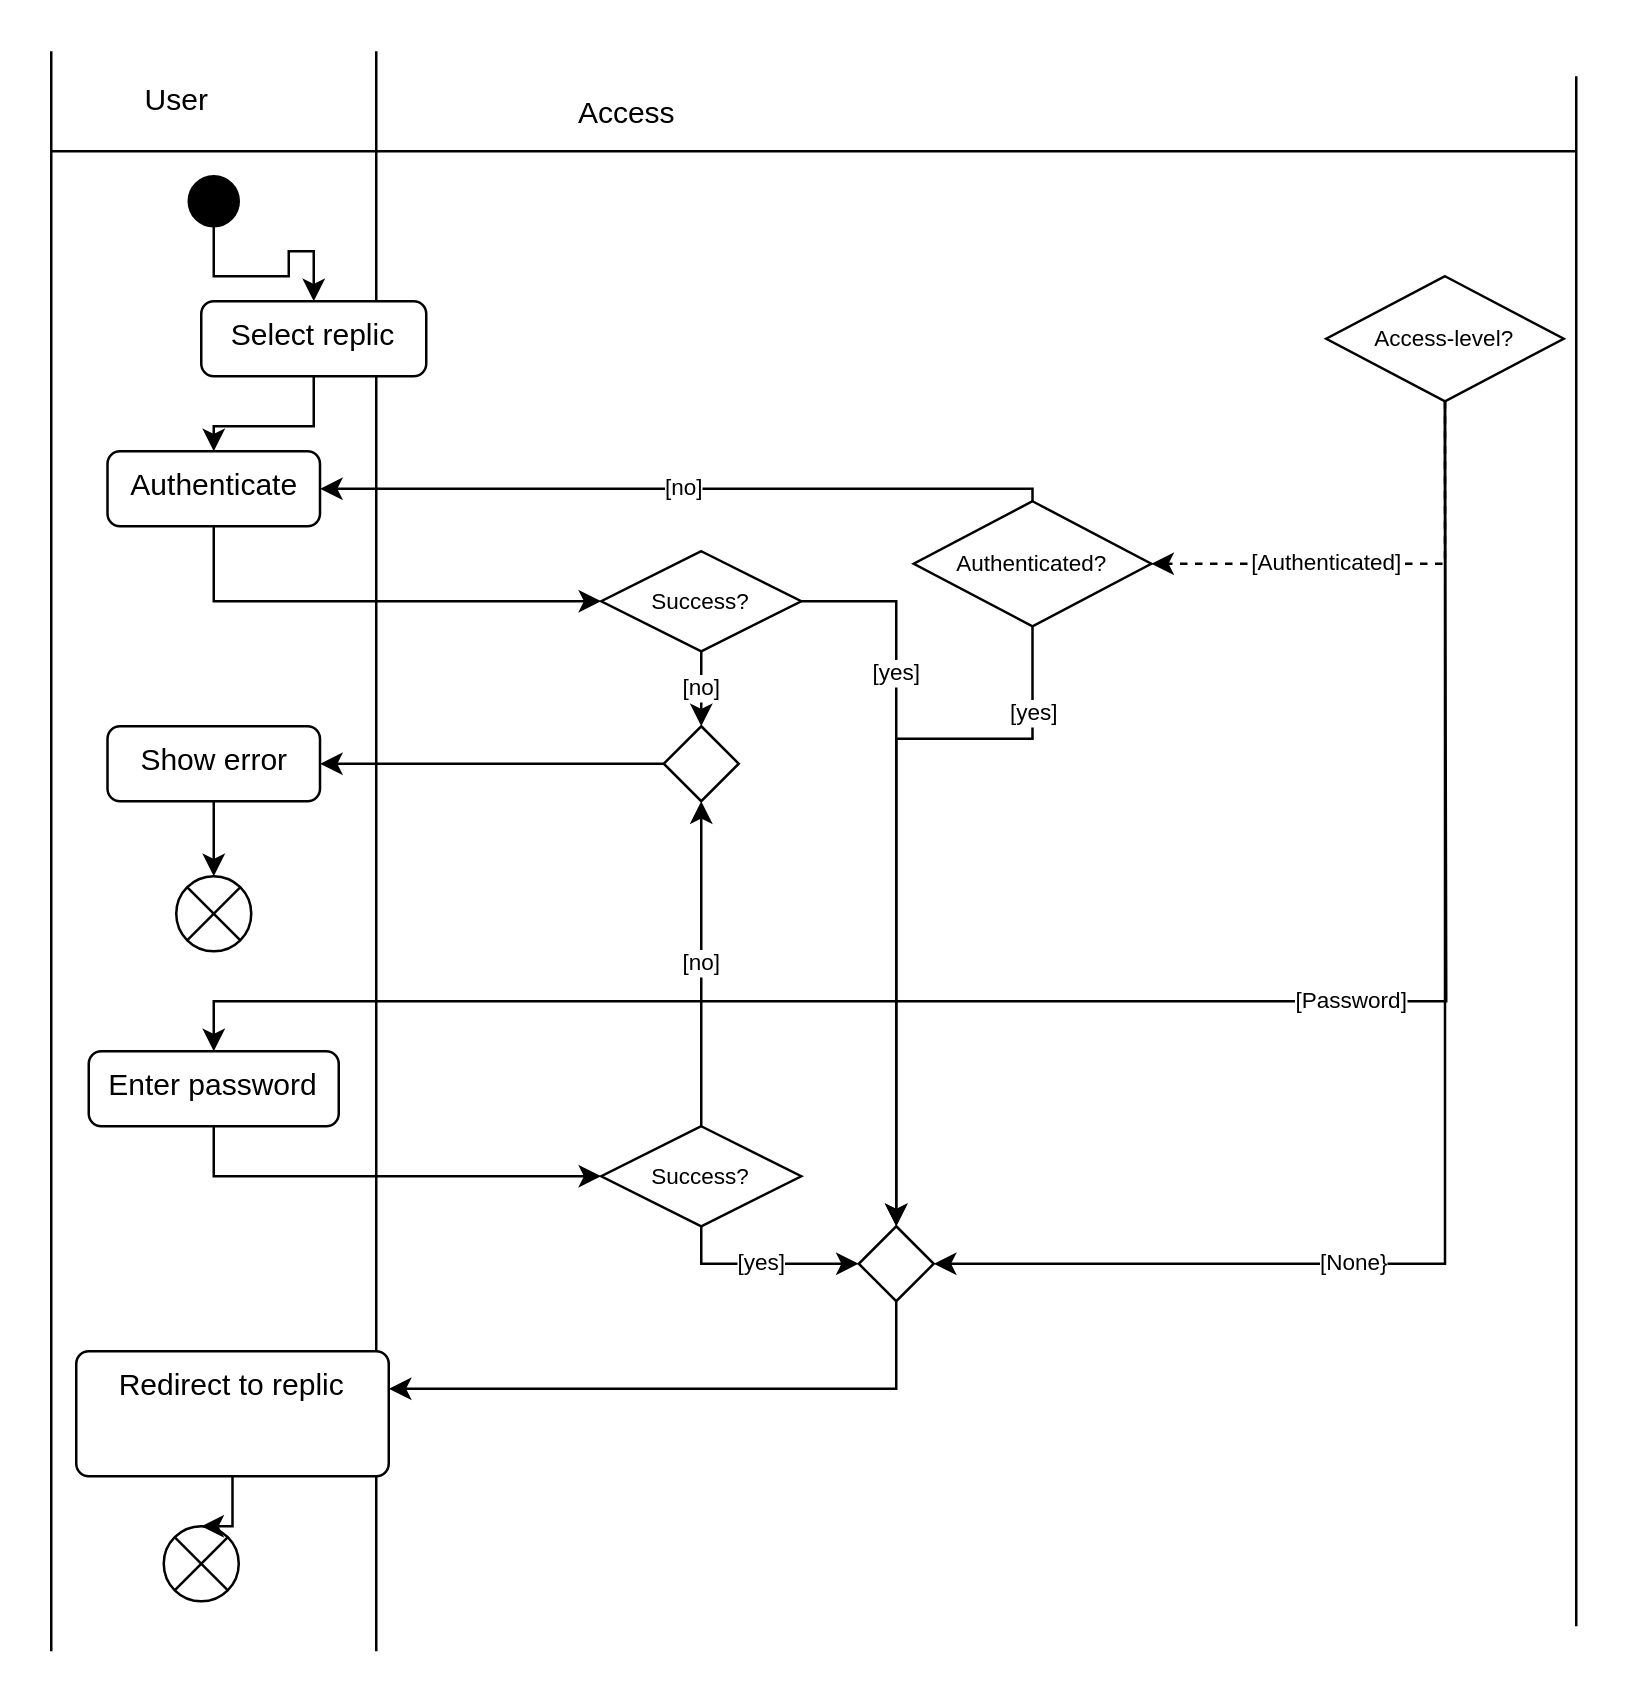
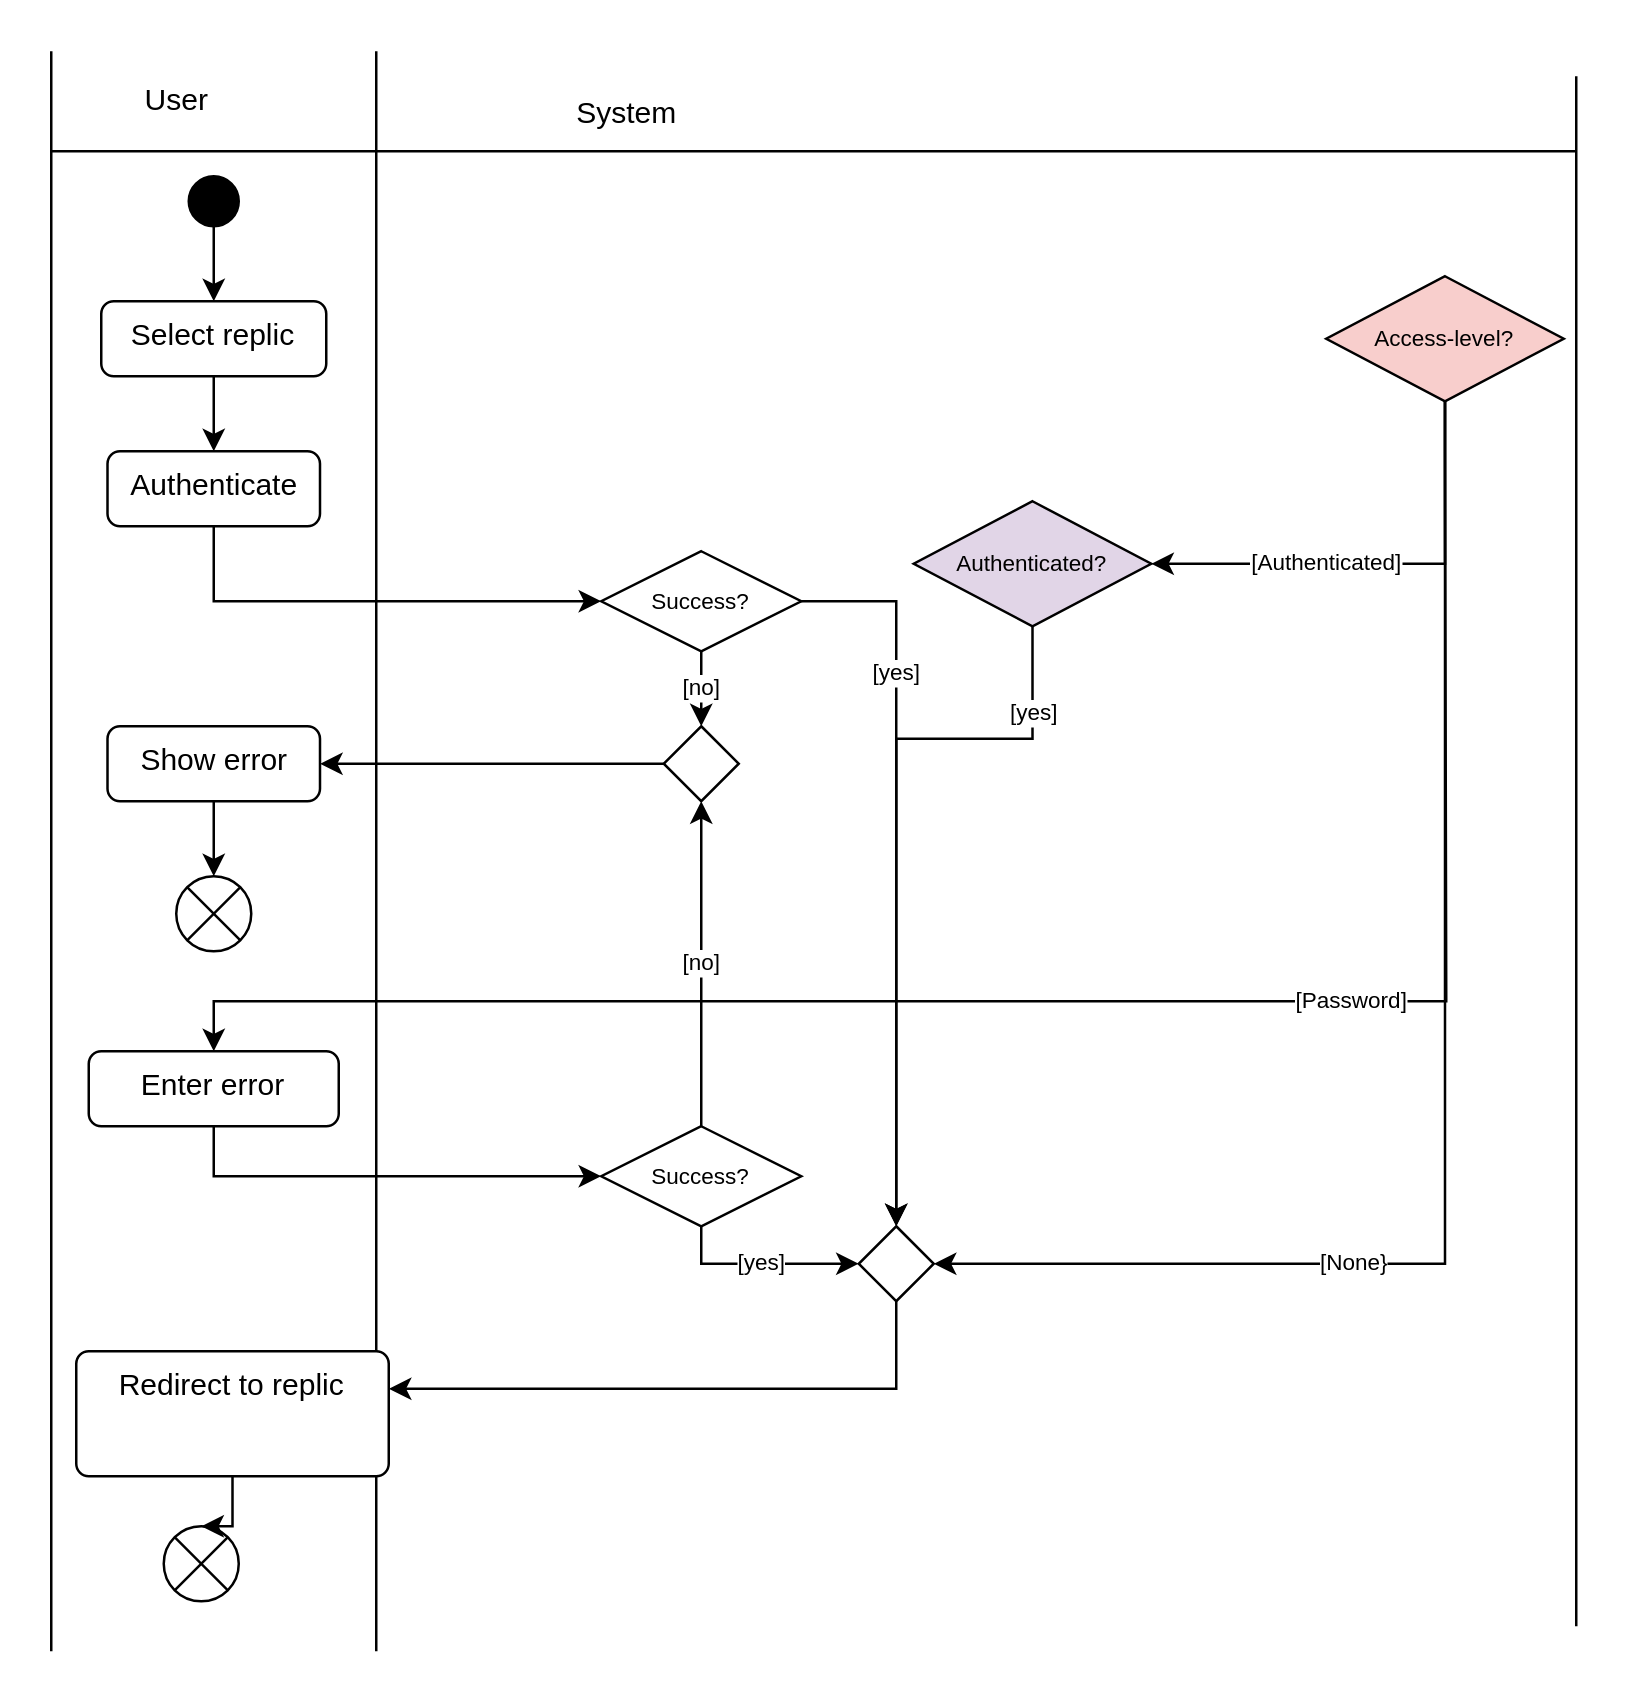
(628, 114) -> (628, 114)
(314, 339) -> (214, 339)
(1445, 339) -> (1445, 339)
(712, 489) -> none
(1033, 564) -> (1033, 564)
(1211, 564) -> (1211, 564)
(214, 1087) -> (214, 1087)
